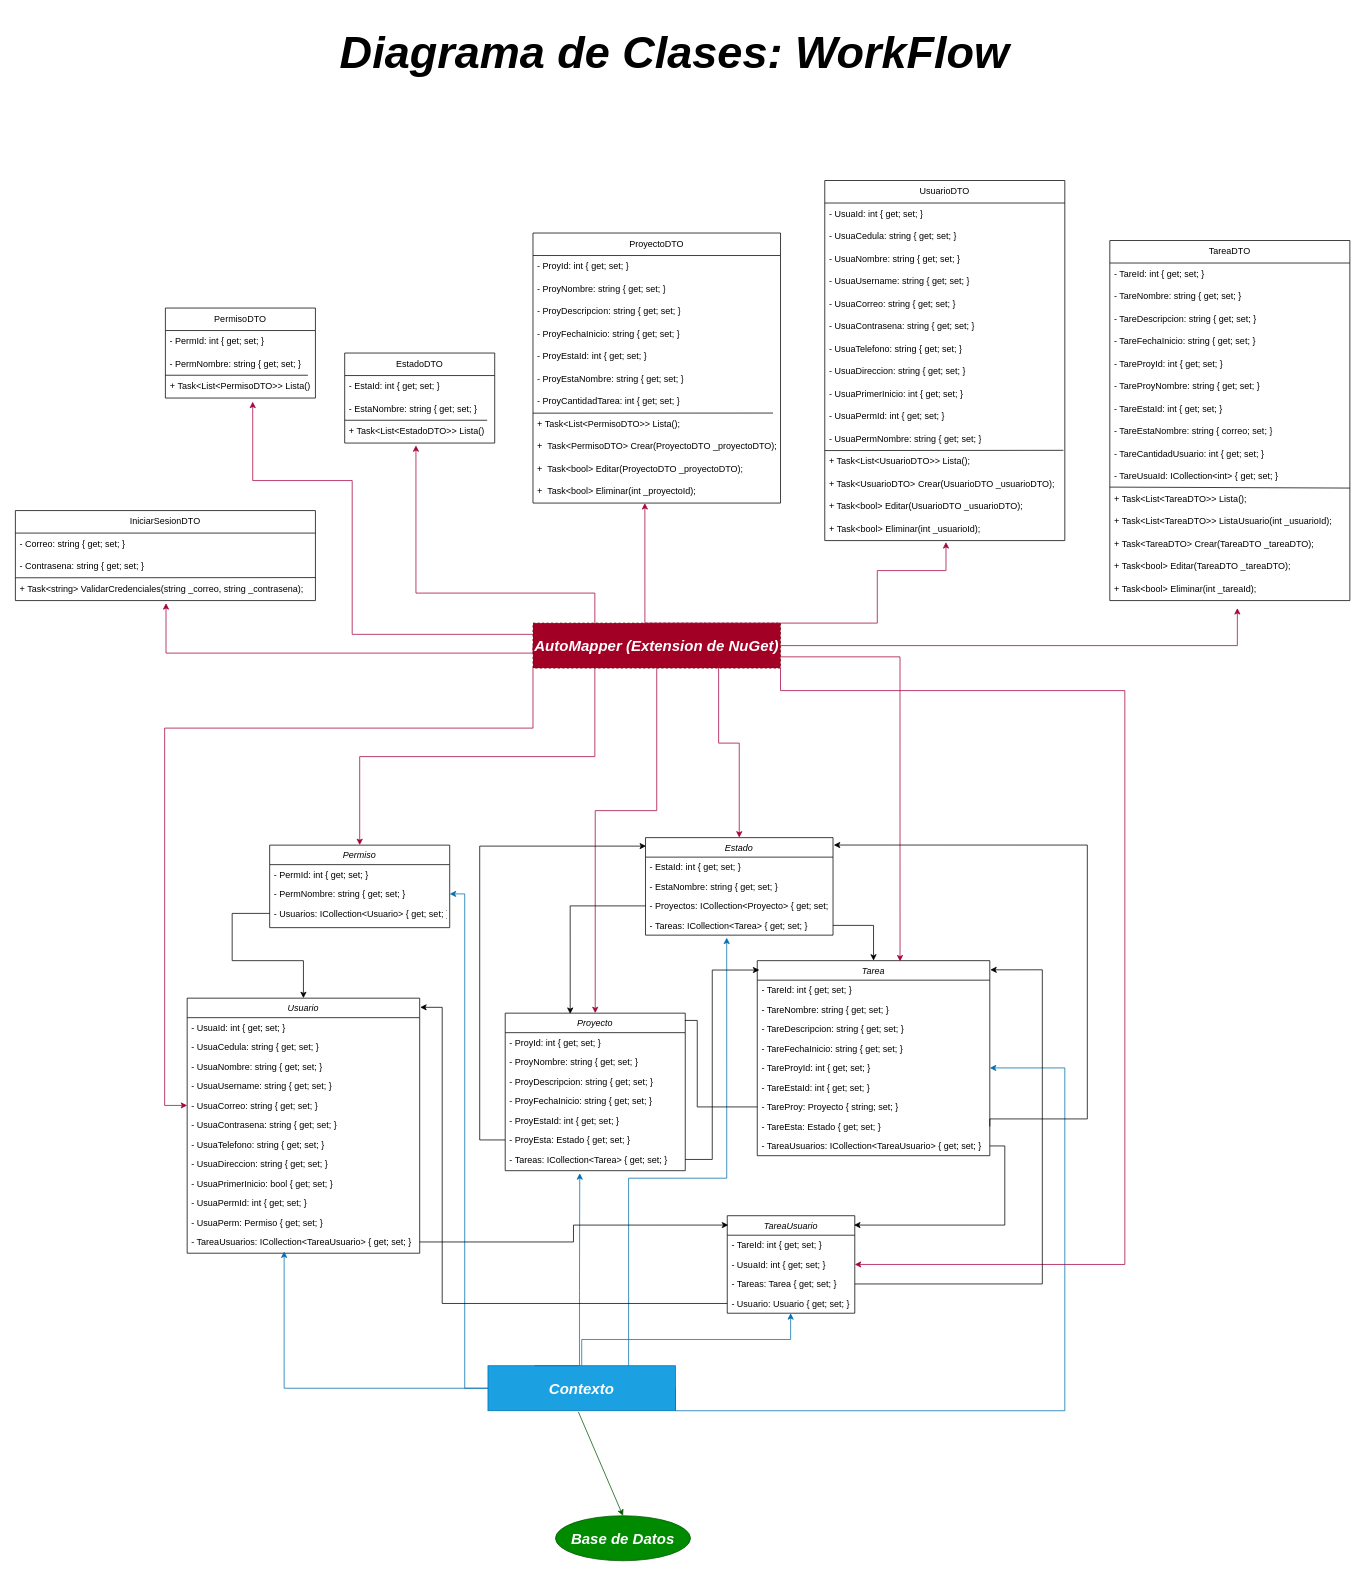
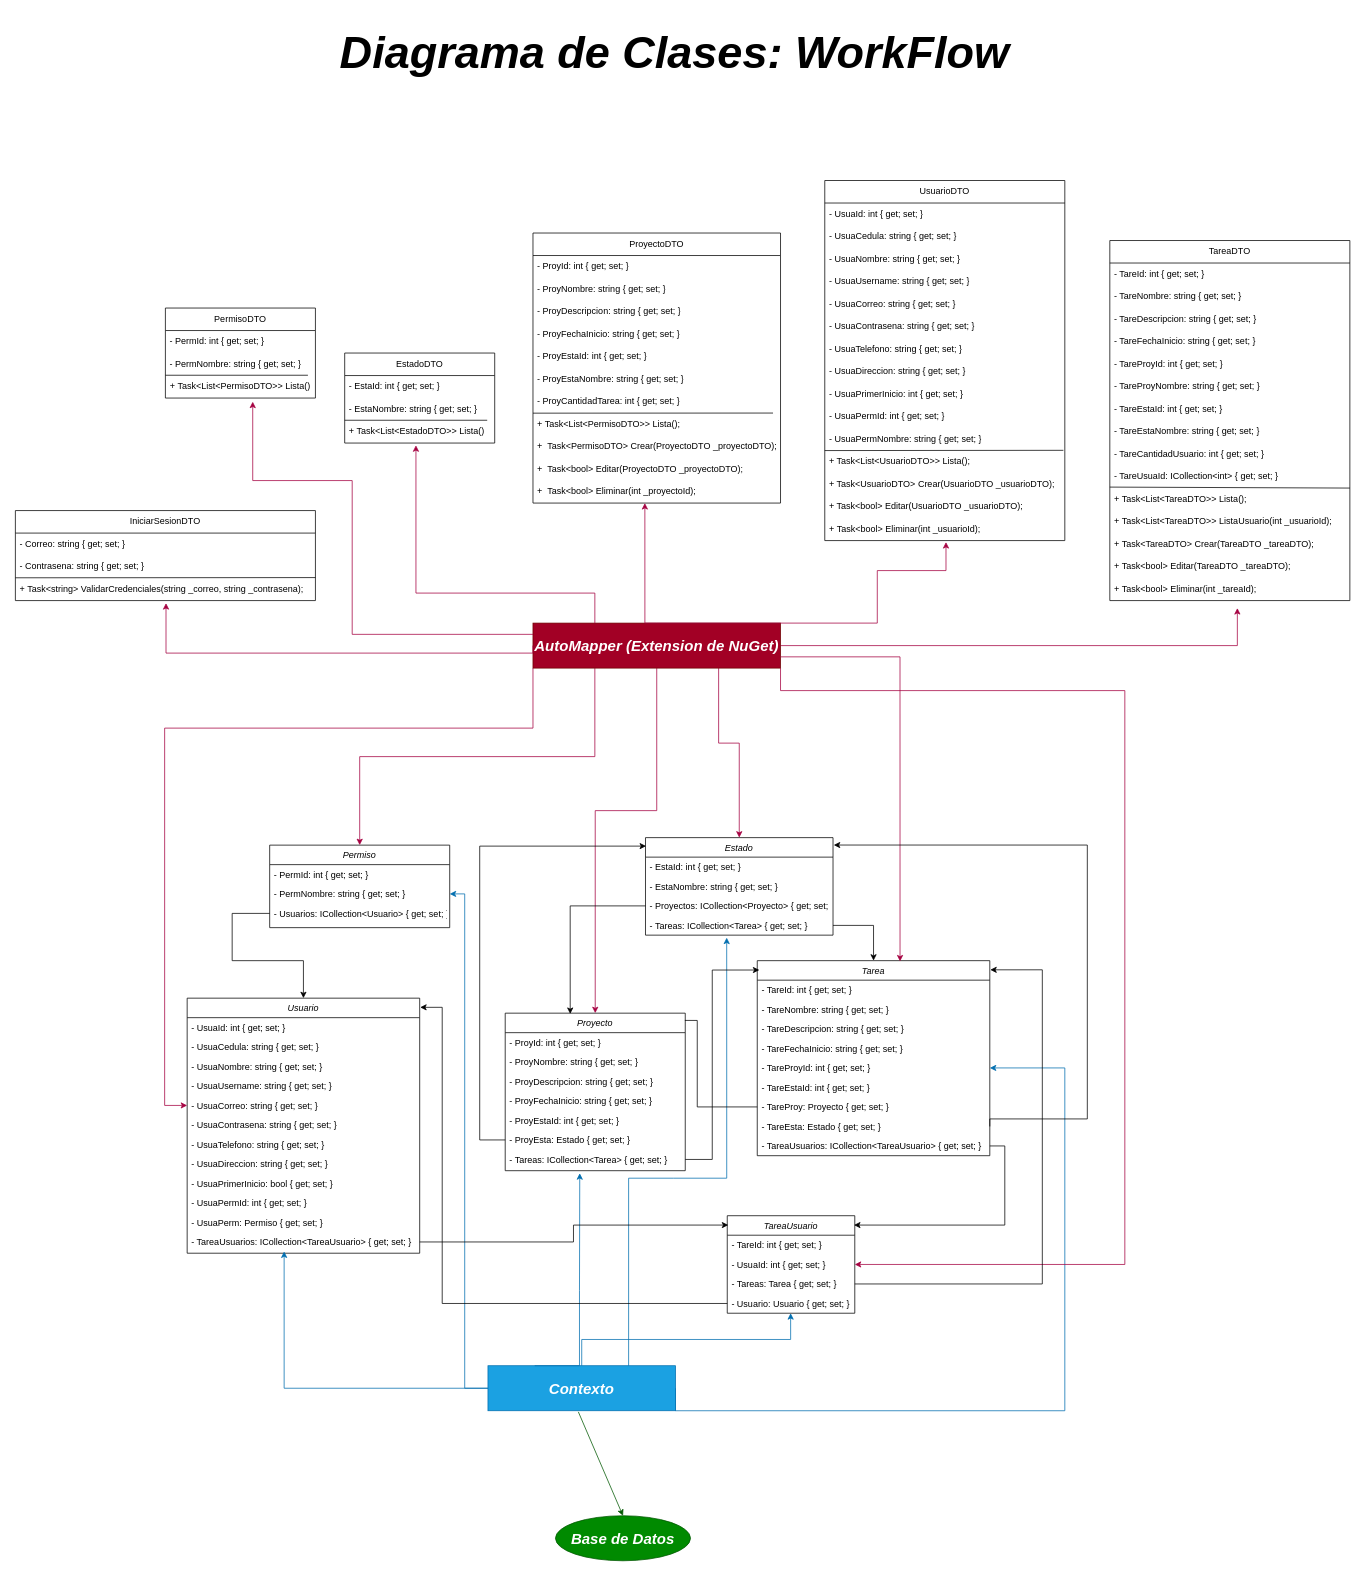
(1206, 432) -> (1198, 432)
(657, 645) -> (657, 645)
(843, 1107) -> (836, 1107)
